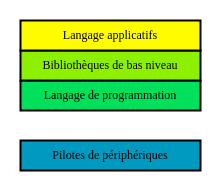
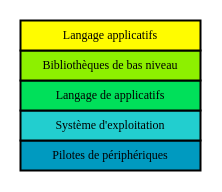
(111, 96) -> (111, 96)
none -> (111, 126)
